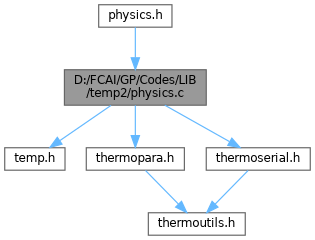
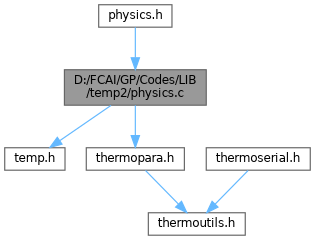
(197, 123) -> none
